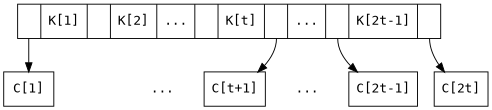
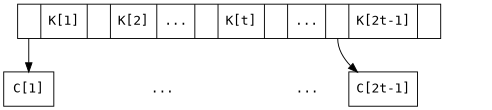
(235, 89) -> none
(461, 89) -> none
